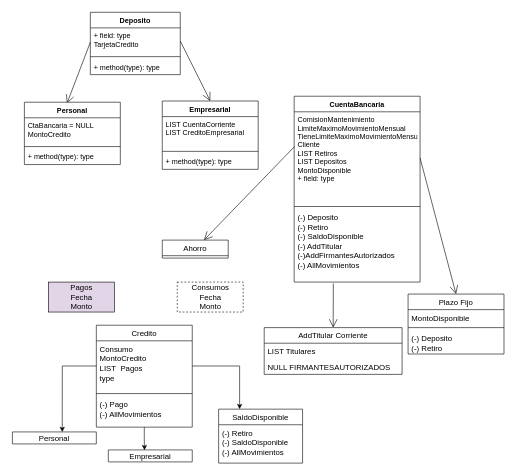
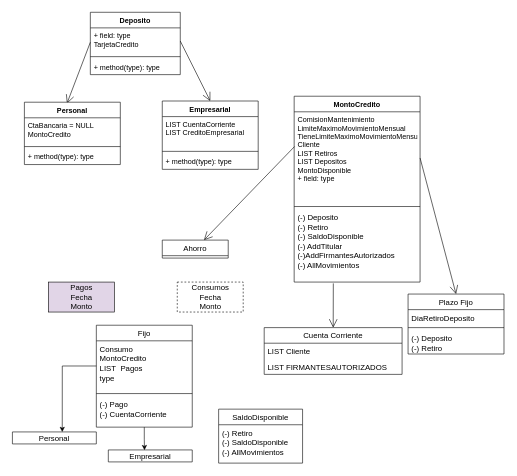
(357, 104) -> (357, 104)
(441, 318) -> (446, 318)
(144, 334) -> (144, 334)
(333, 336) -> (333, 336)
(295, 352) -> (291, 352)
(321, 368) -> (321, 368)
(240, 384) -> none
(116, 405) -> (116, 405)
